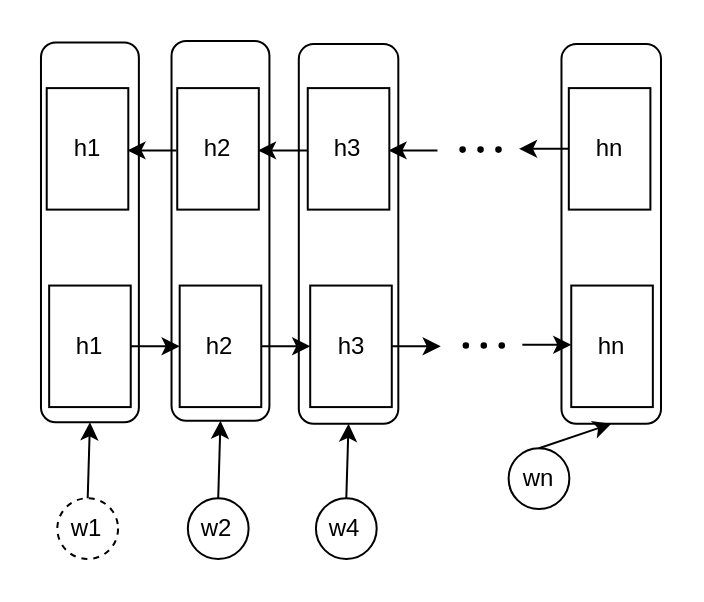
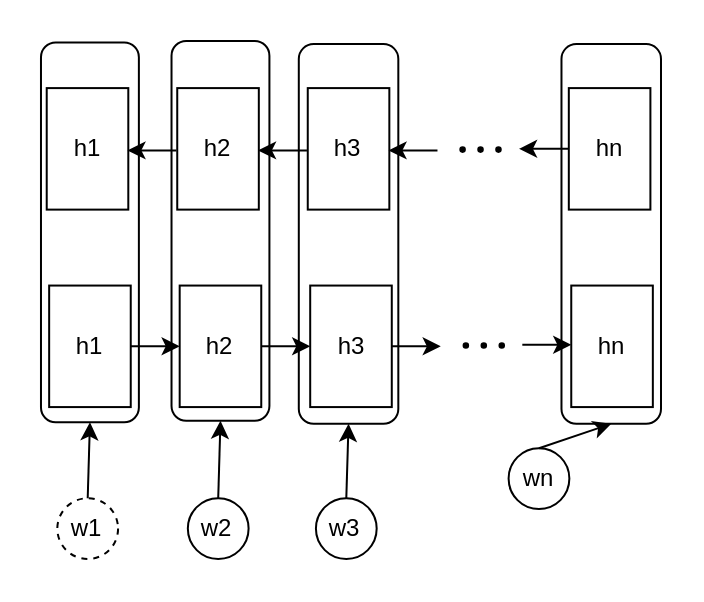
(345, 529) -> (345, 529)
